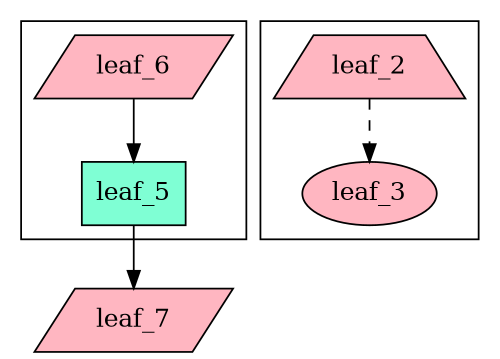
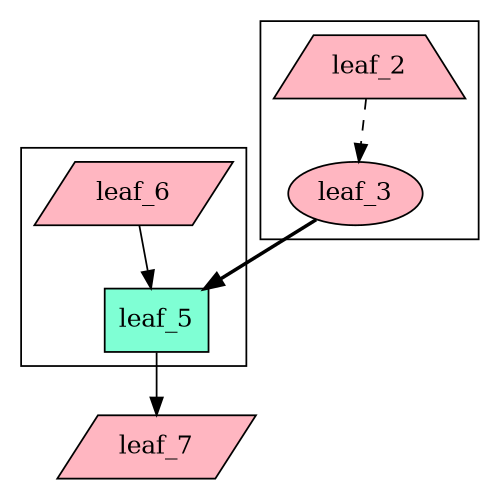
none -> (266, 251)
